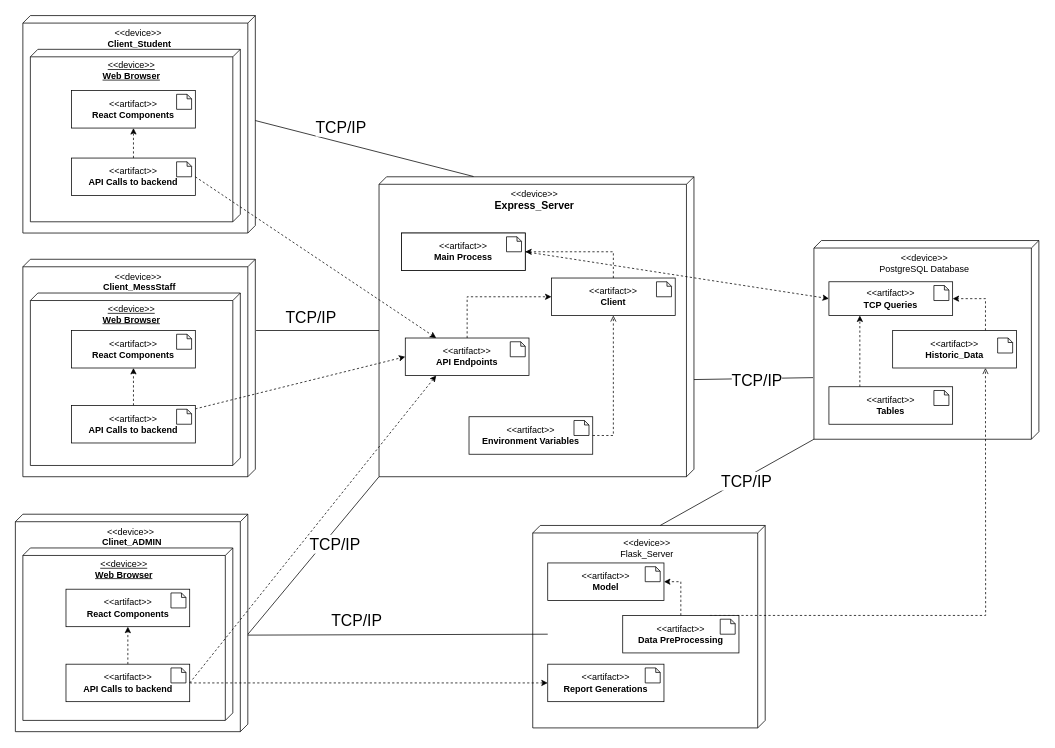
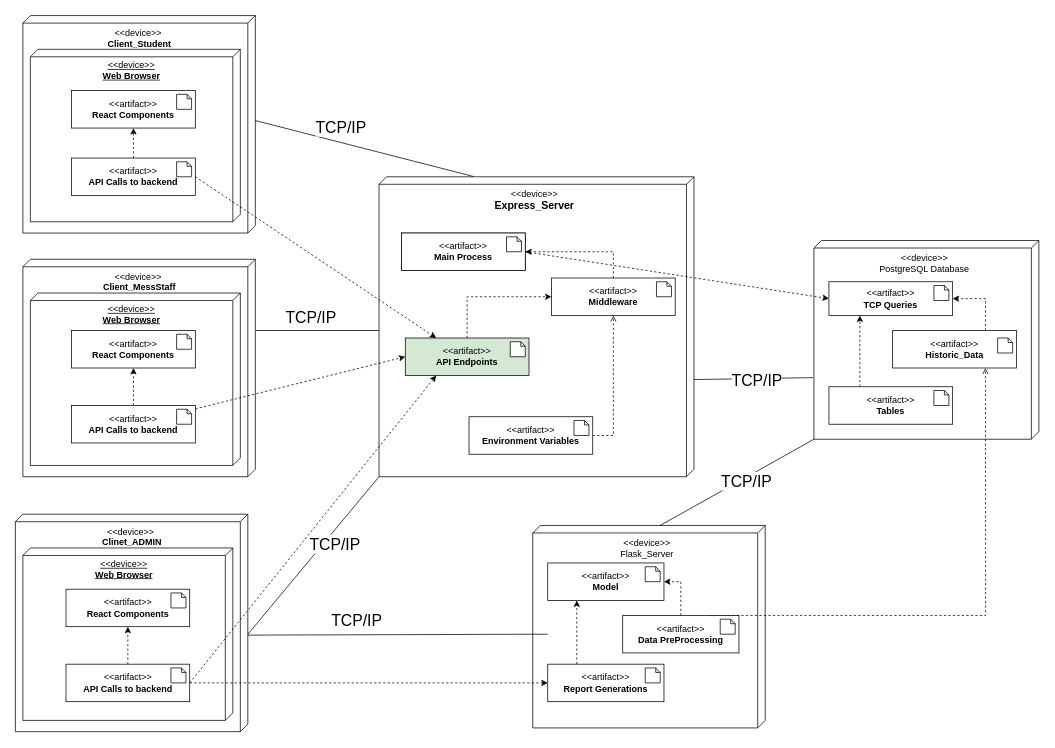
(614, 297) -> (614, 297)
(467, 357) -> (467, 357)
none -> (577, 635)
